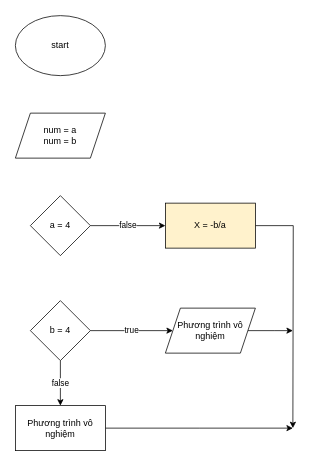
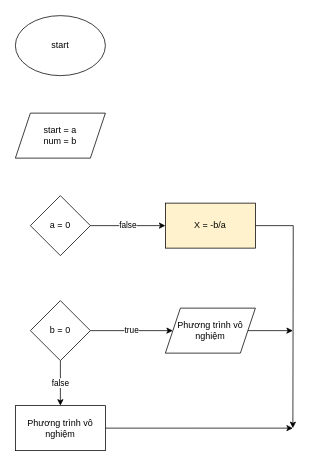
(60, 135) -> (60, 135)
(60, 225) -> (60, 225)
(60, 330) -> (60, 330)
